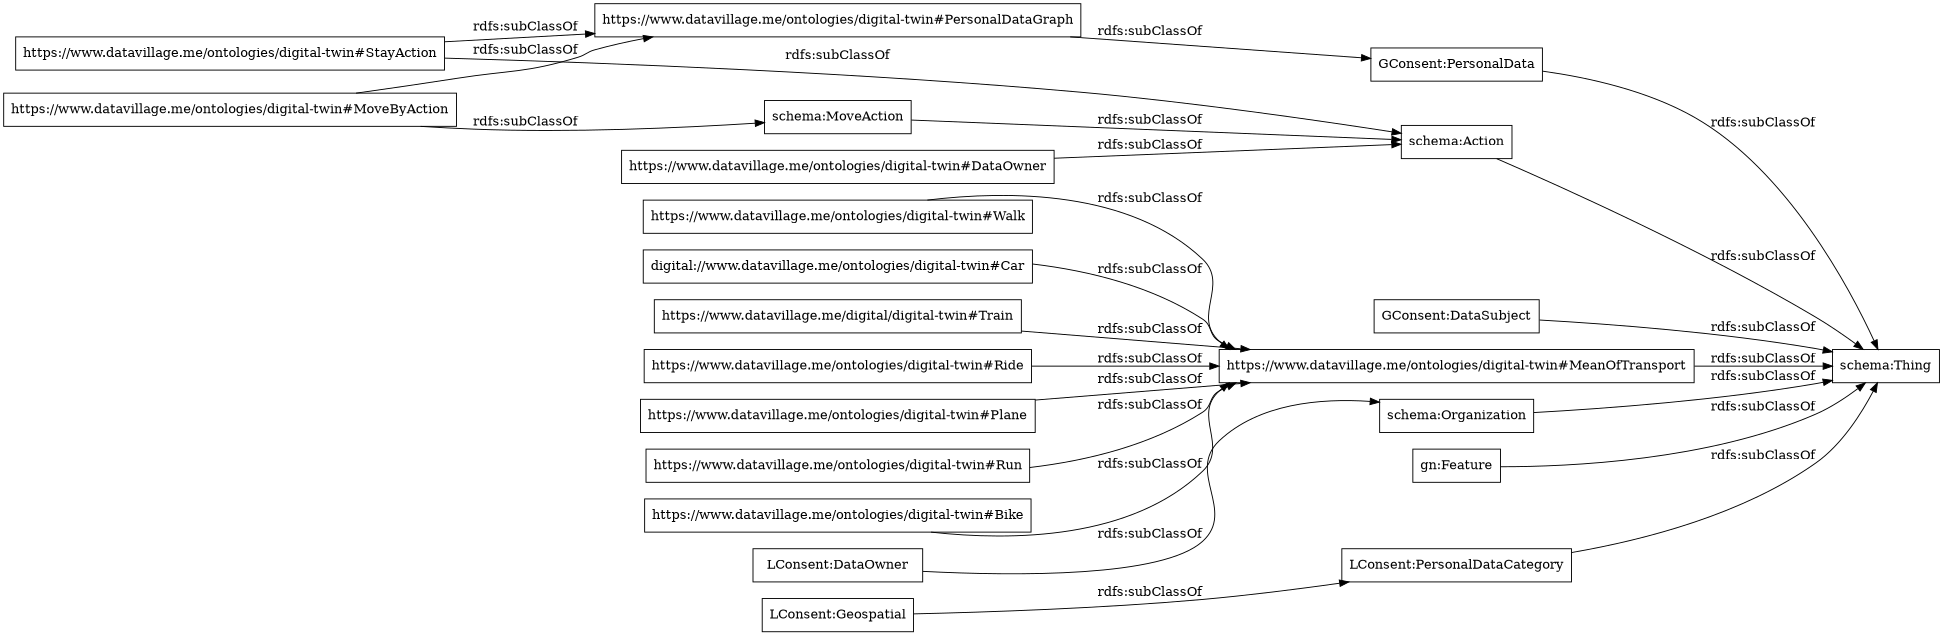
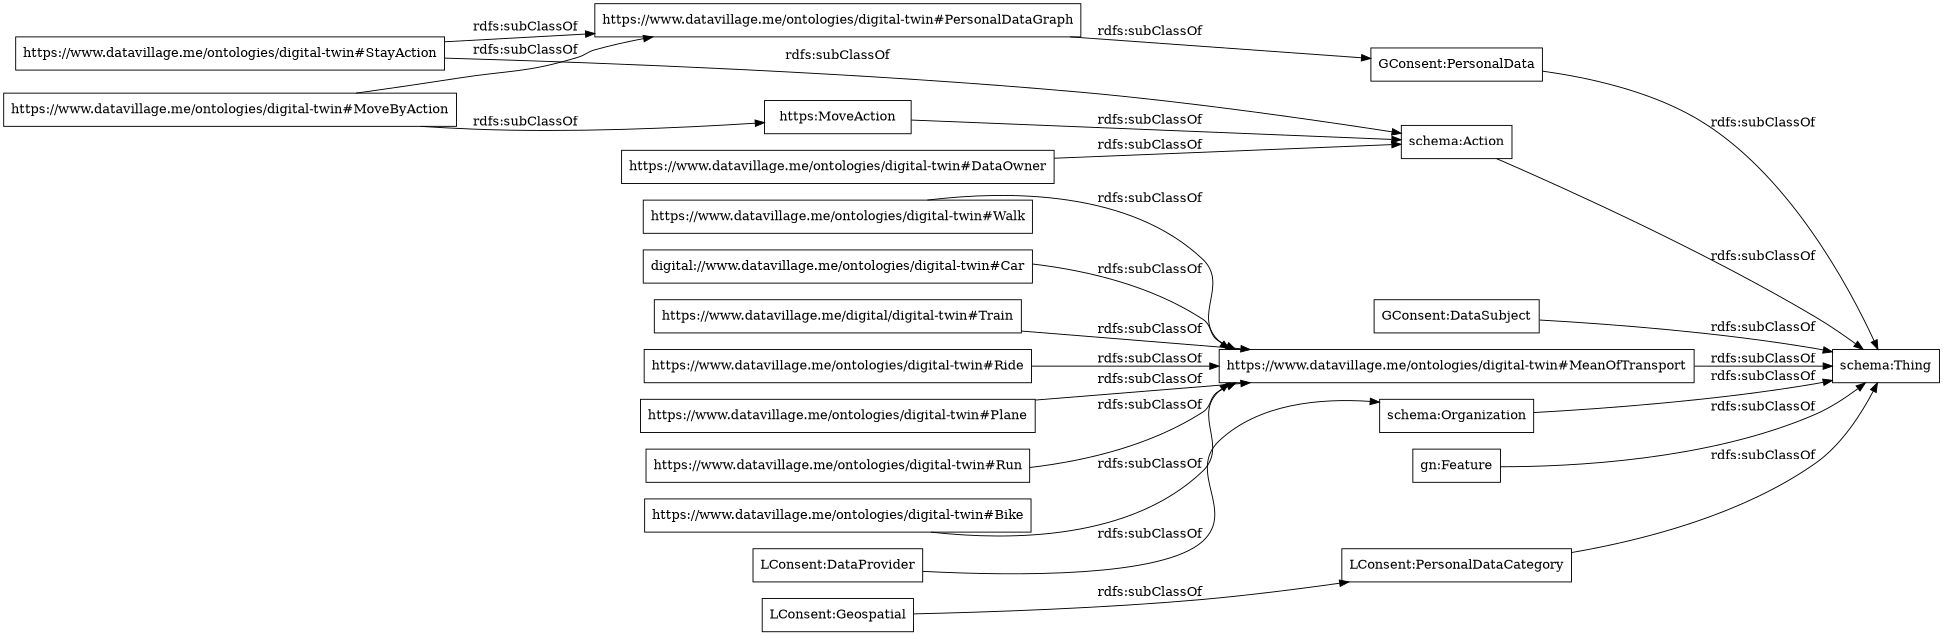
(838, 117) -> (838, 117)
(838, 565) -> (838, 565)
